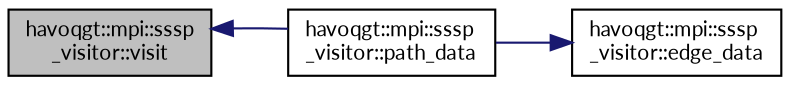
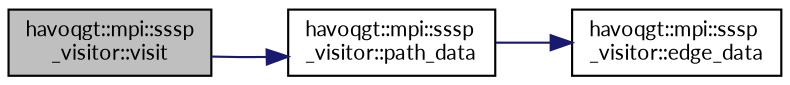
(260, 28) -> (239, 57)
